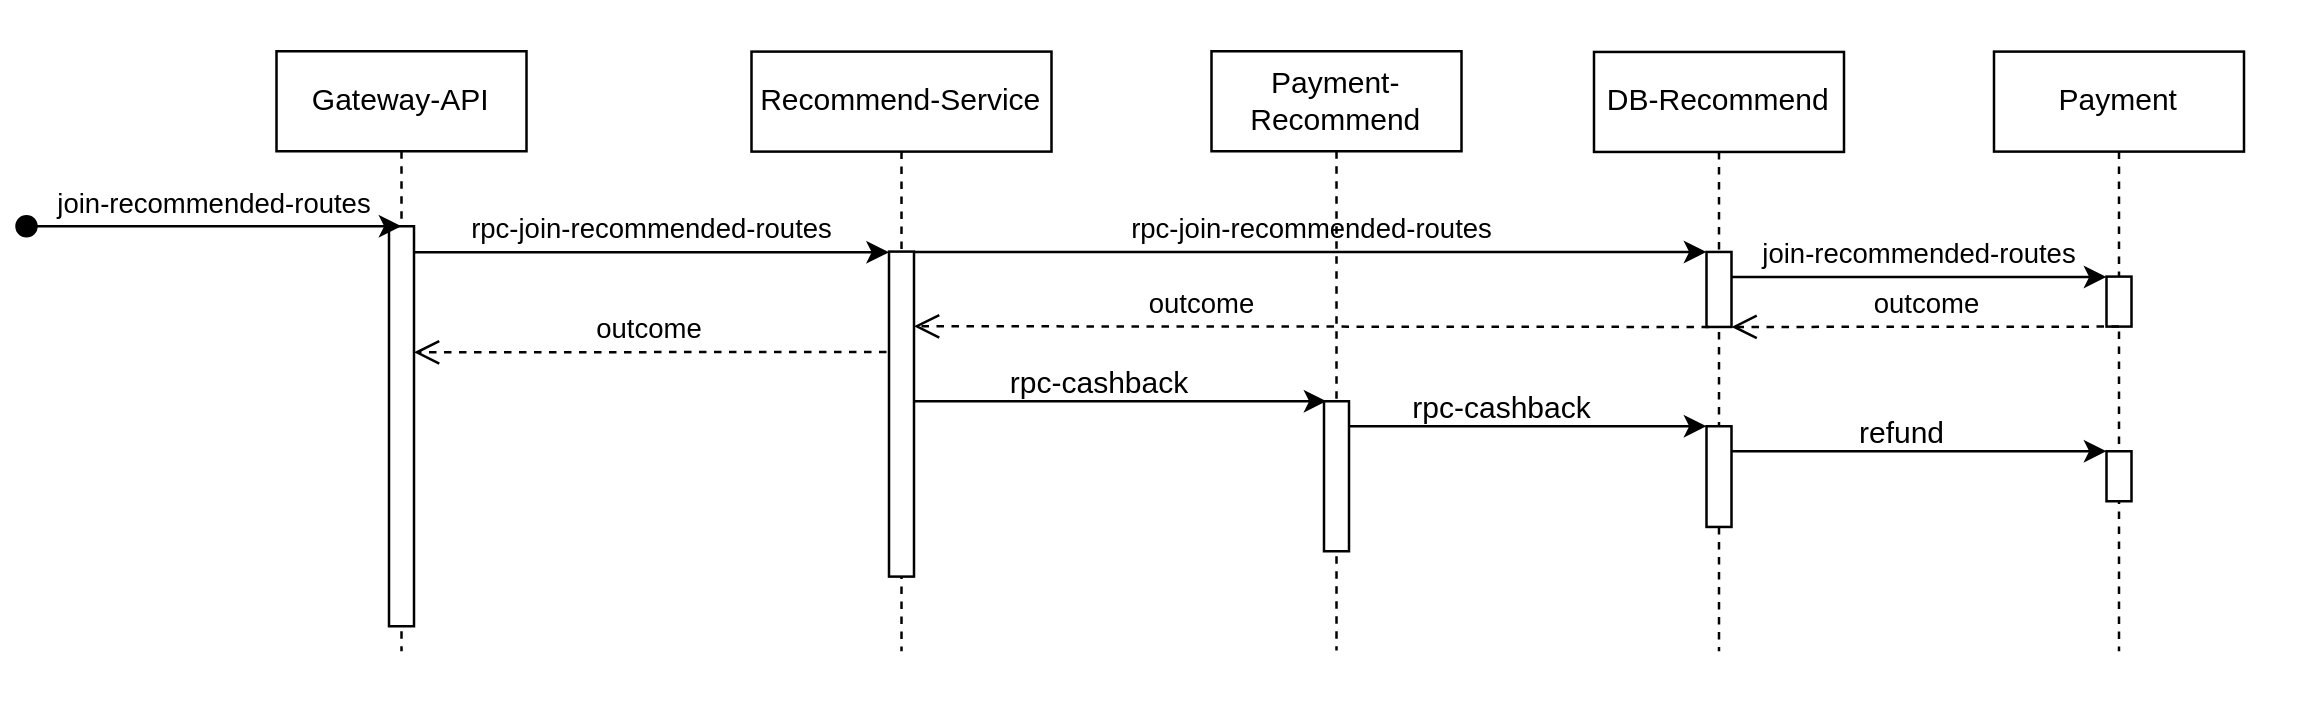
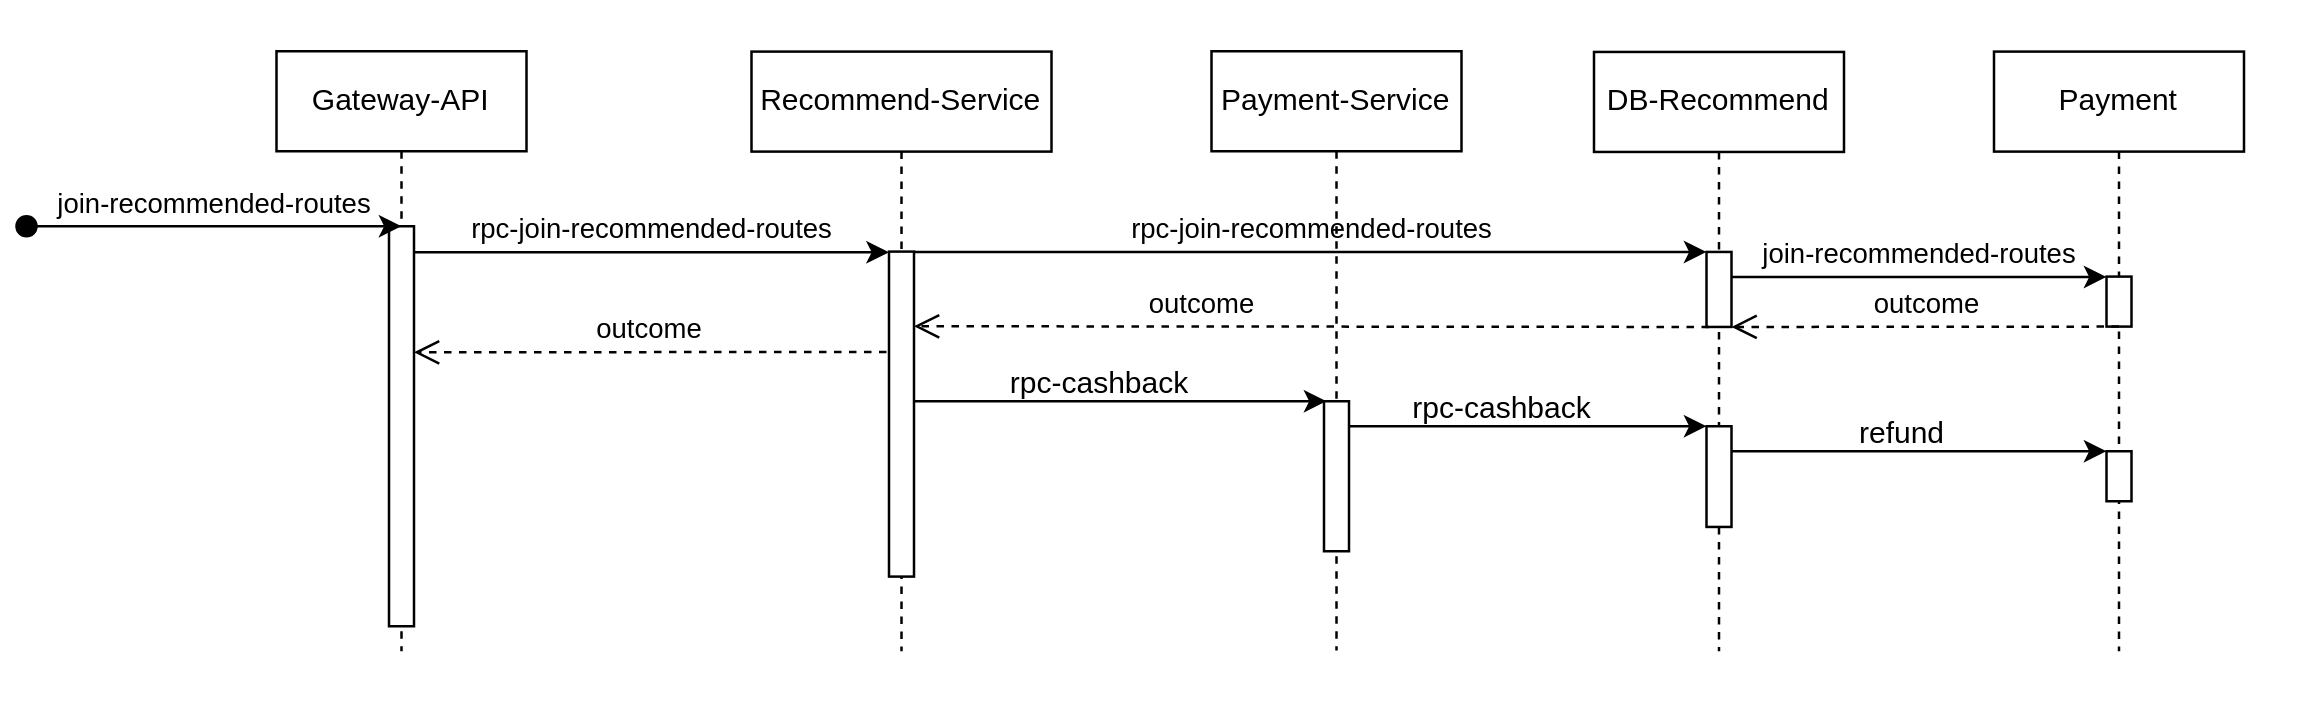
(1336, 101) -> (1336, 101)
